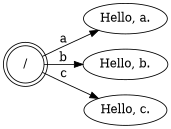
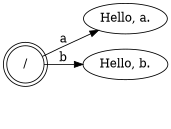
(125, 110) -> none
